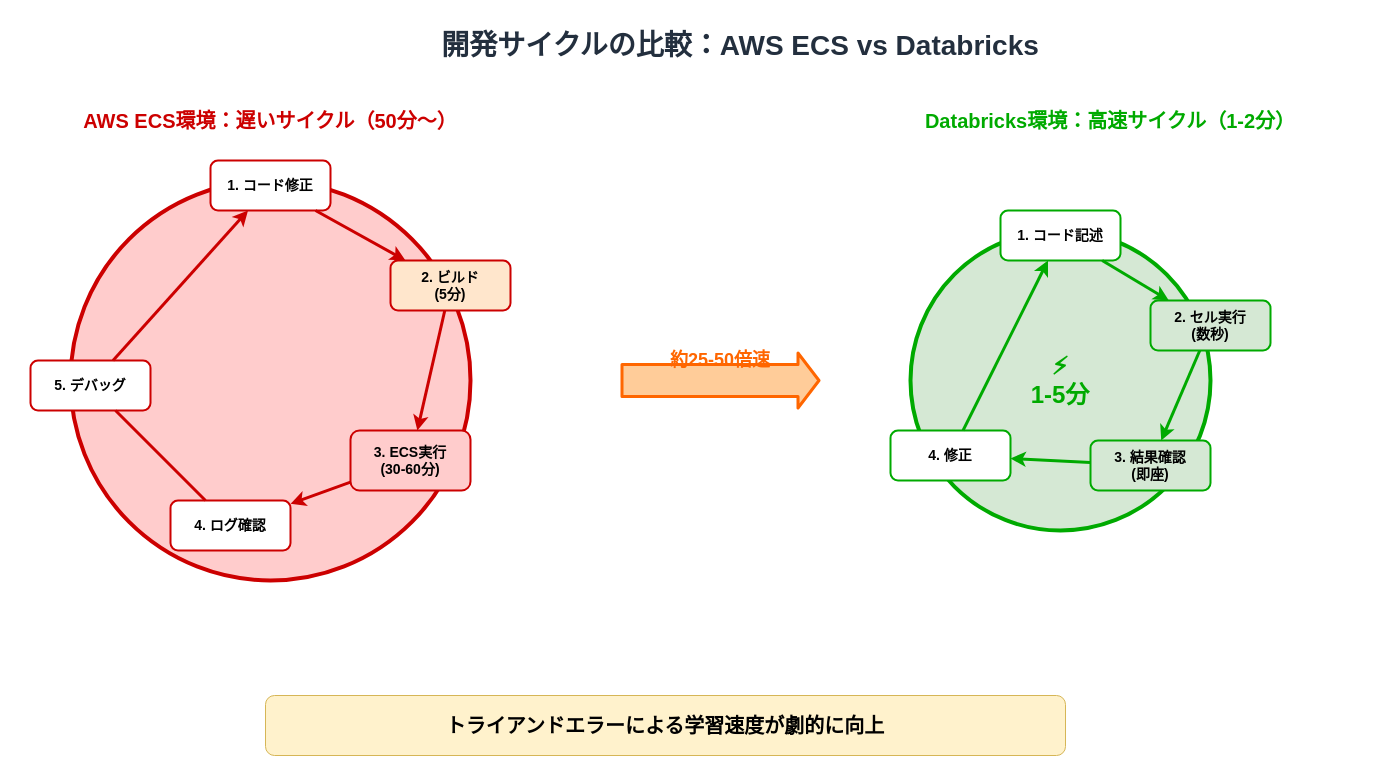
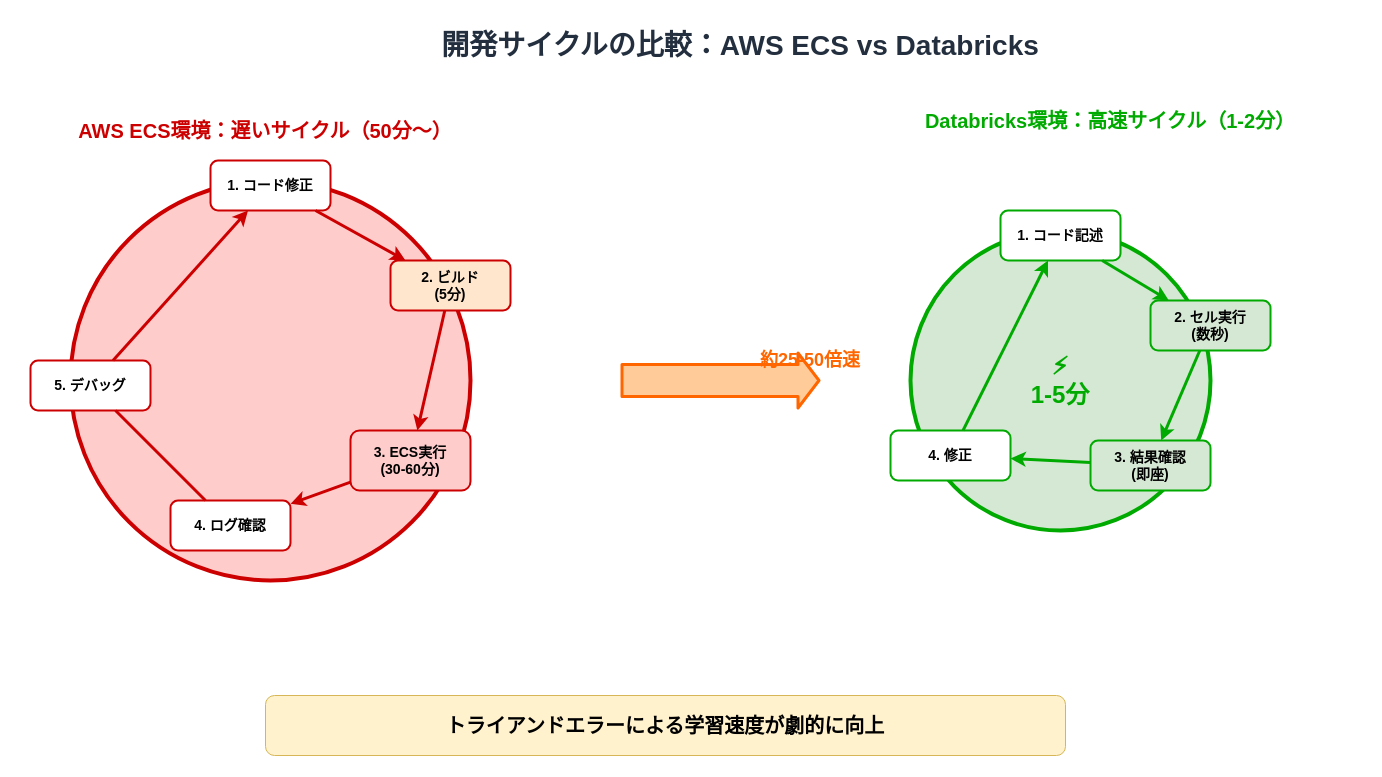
(271, 121) -> (266, 131)
(721, 361) -> (811, 361)
